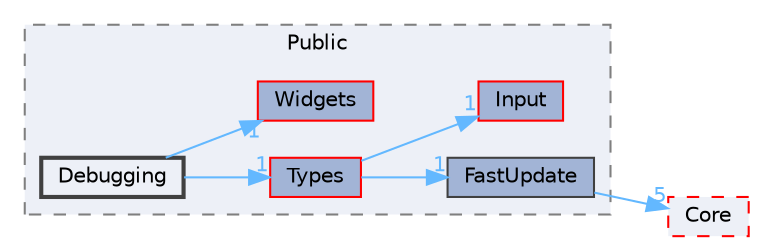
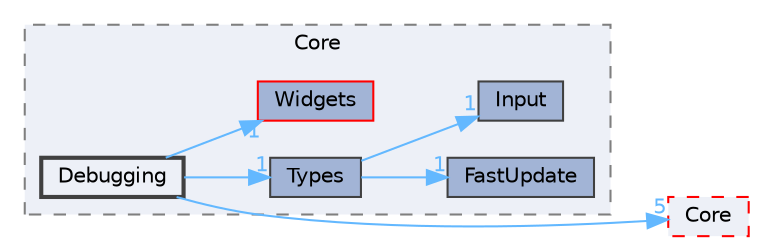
(318, 44) -> (318, 44)
(521, 101) -> (521, 101)
(316, 177) -> (316, 177)
(624, 199) -> (411, 226)
